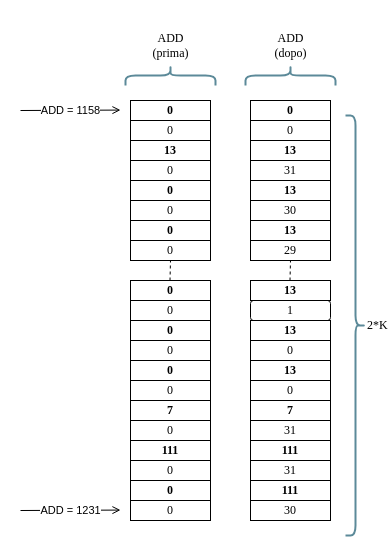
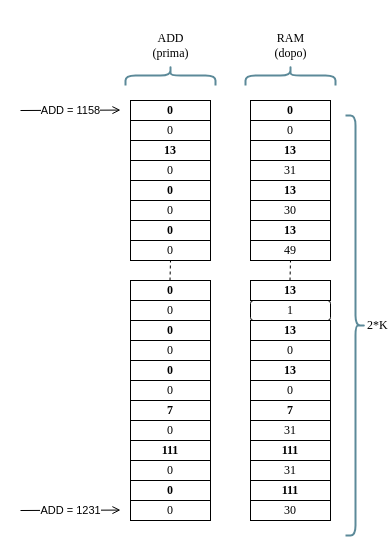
(291, 46) -> (291, 46)
(291, 251) -> (291, 251)
